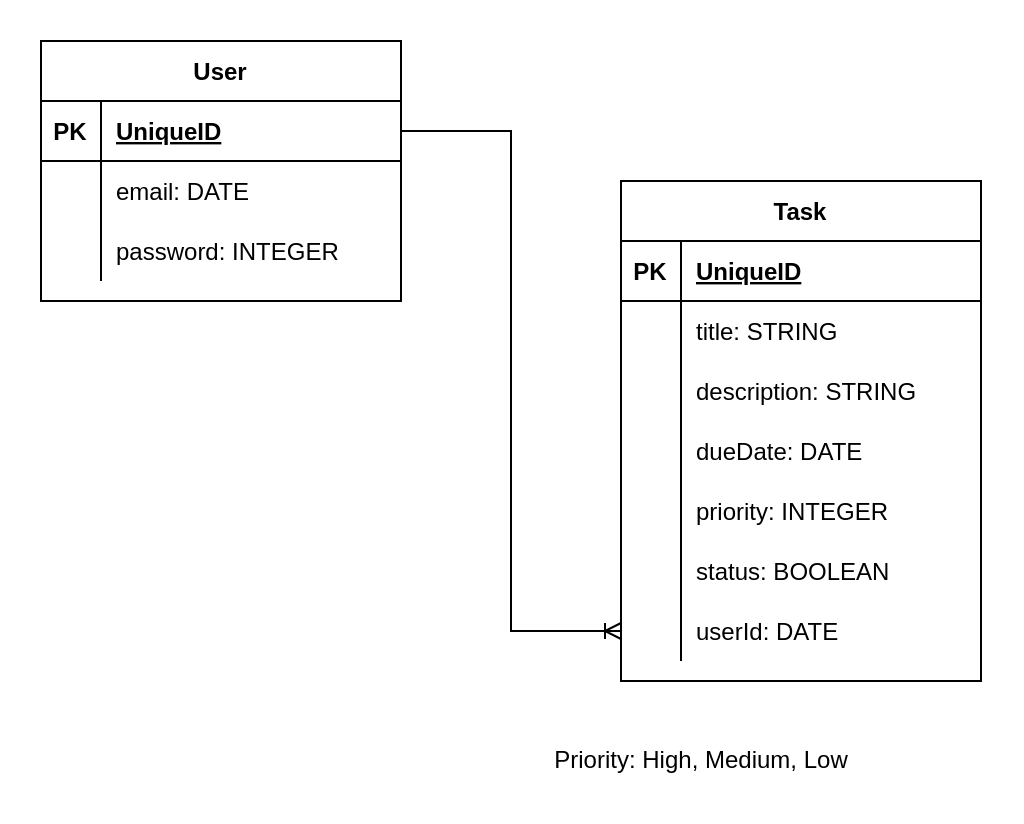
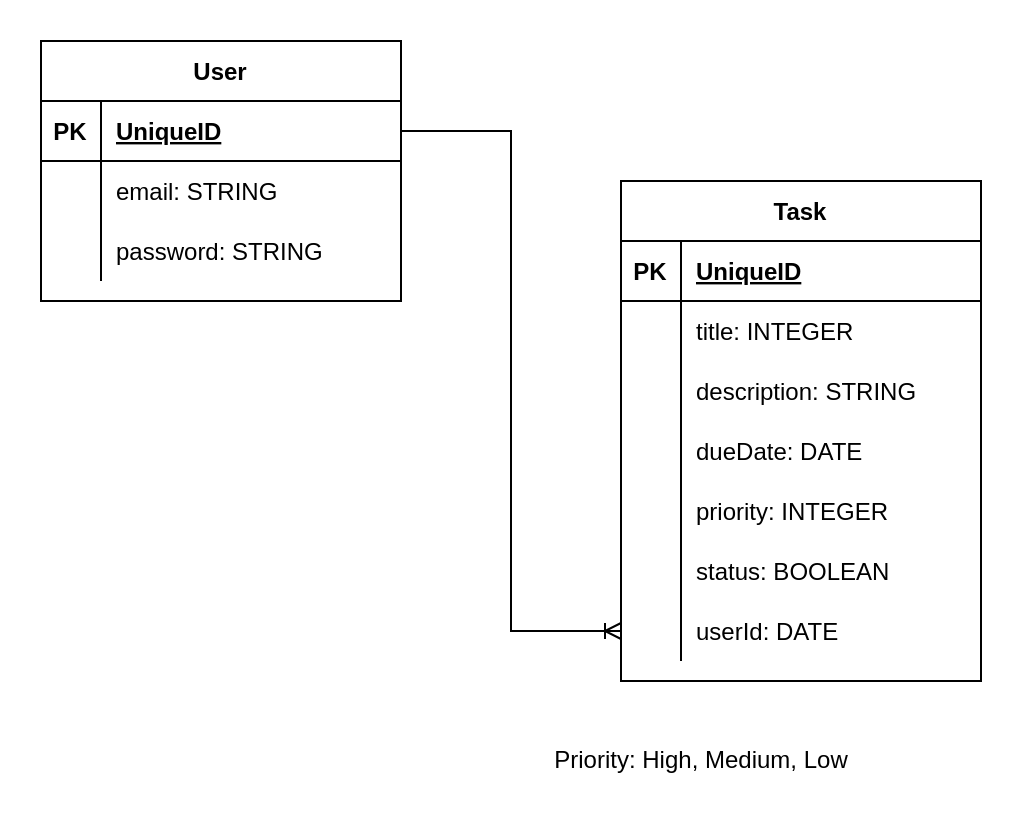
(177, 192) -> (191, 192)
(224, 252) -> (217, 252)
(771, 332) -> (778, 332)
